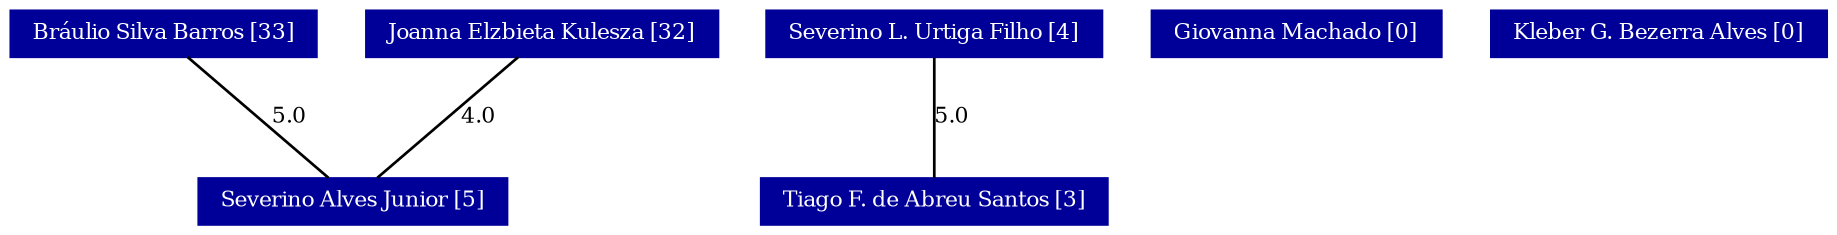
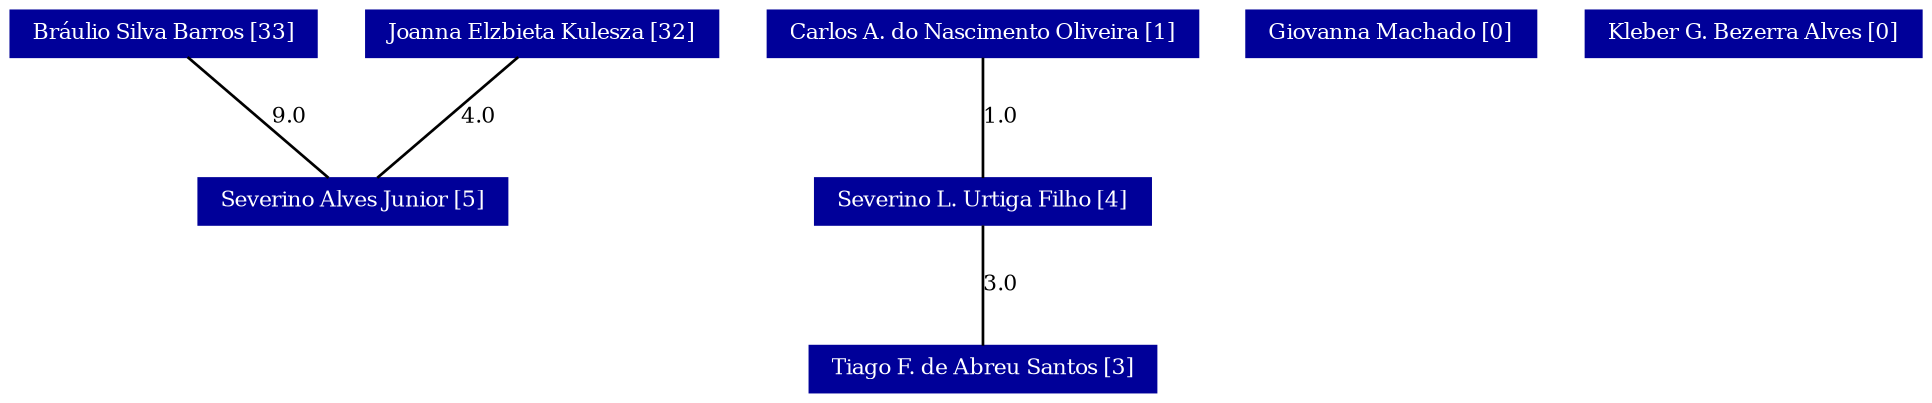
none -> (983, 34)
(289, 118) -> (289, 118)
(952, 118) -> (1001, 285)
